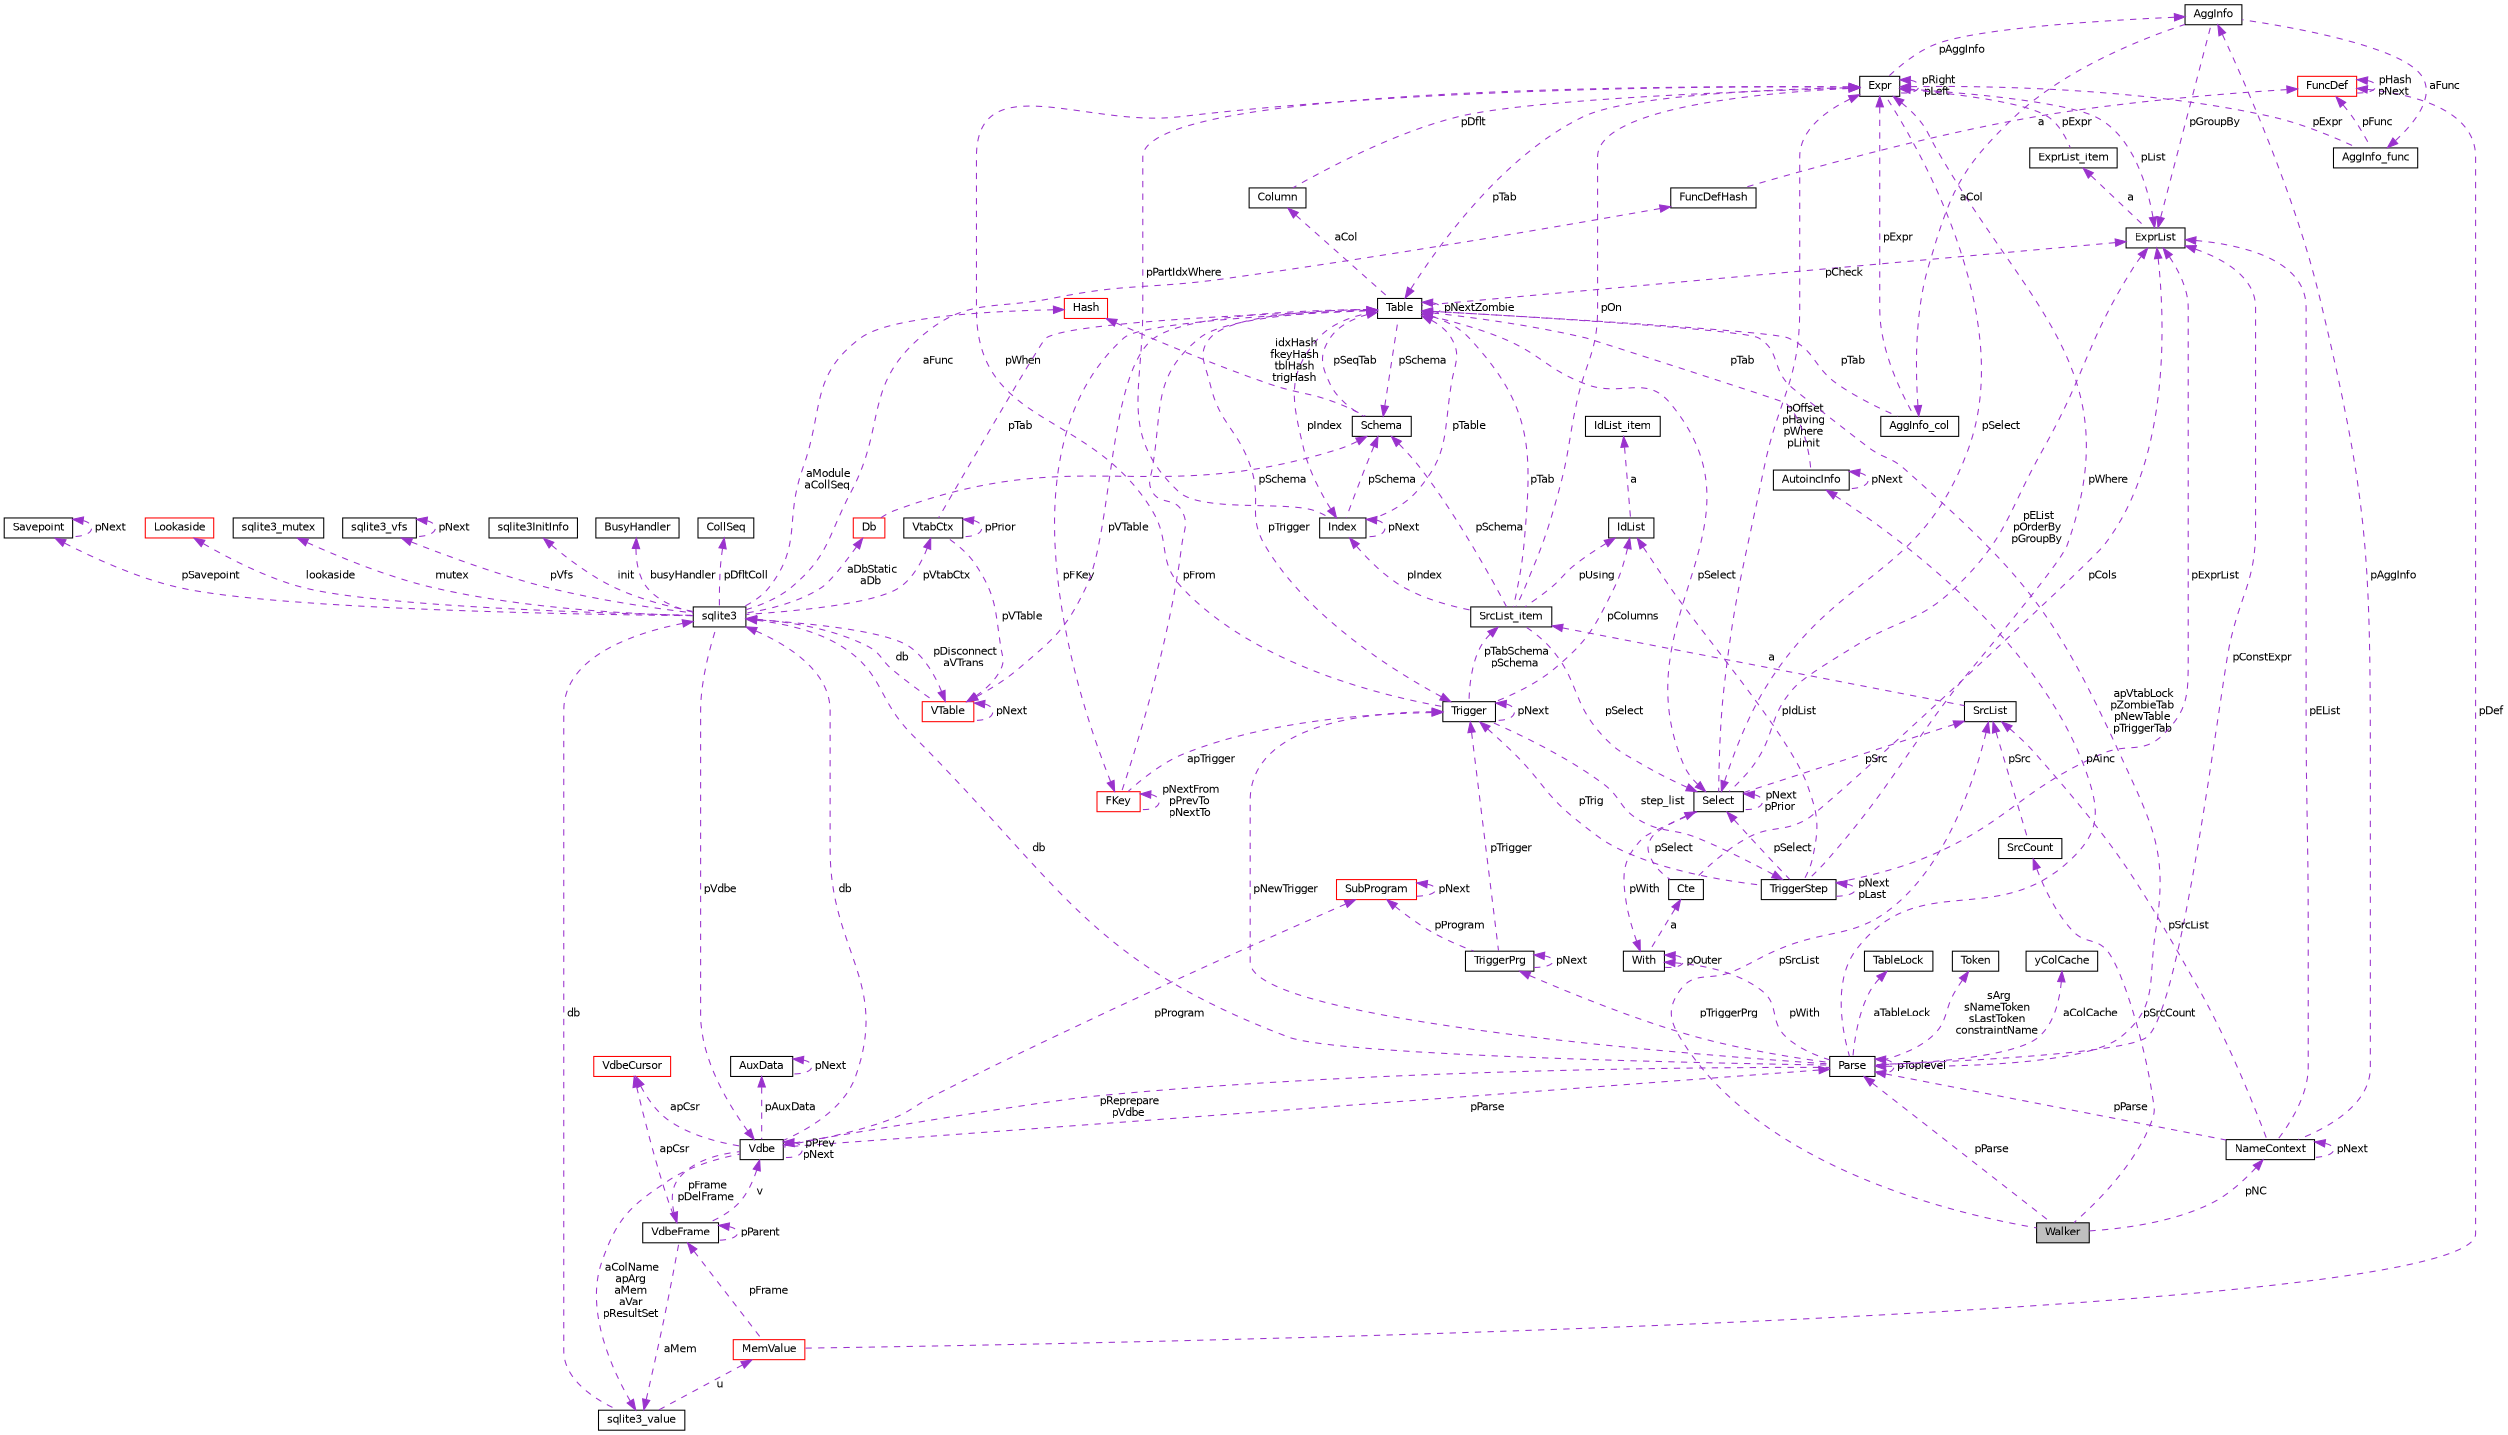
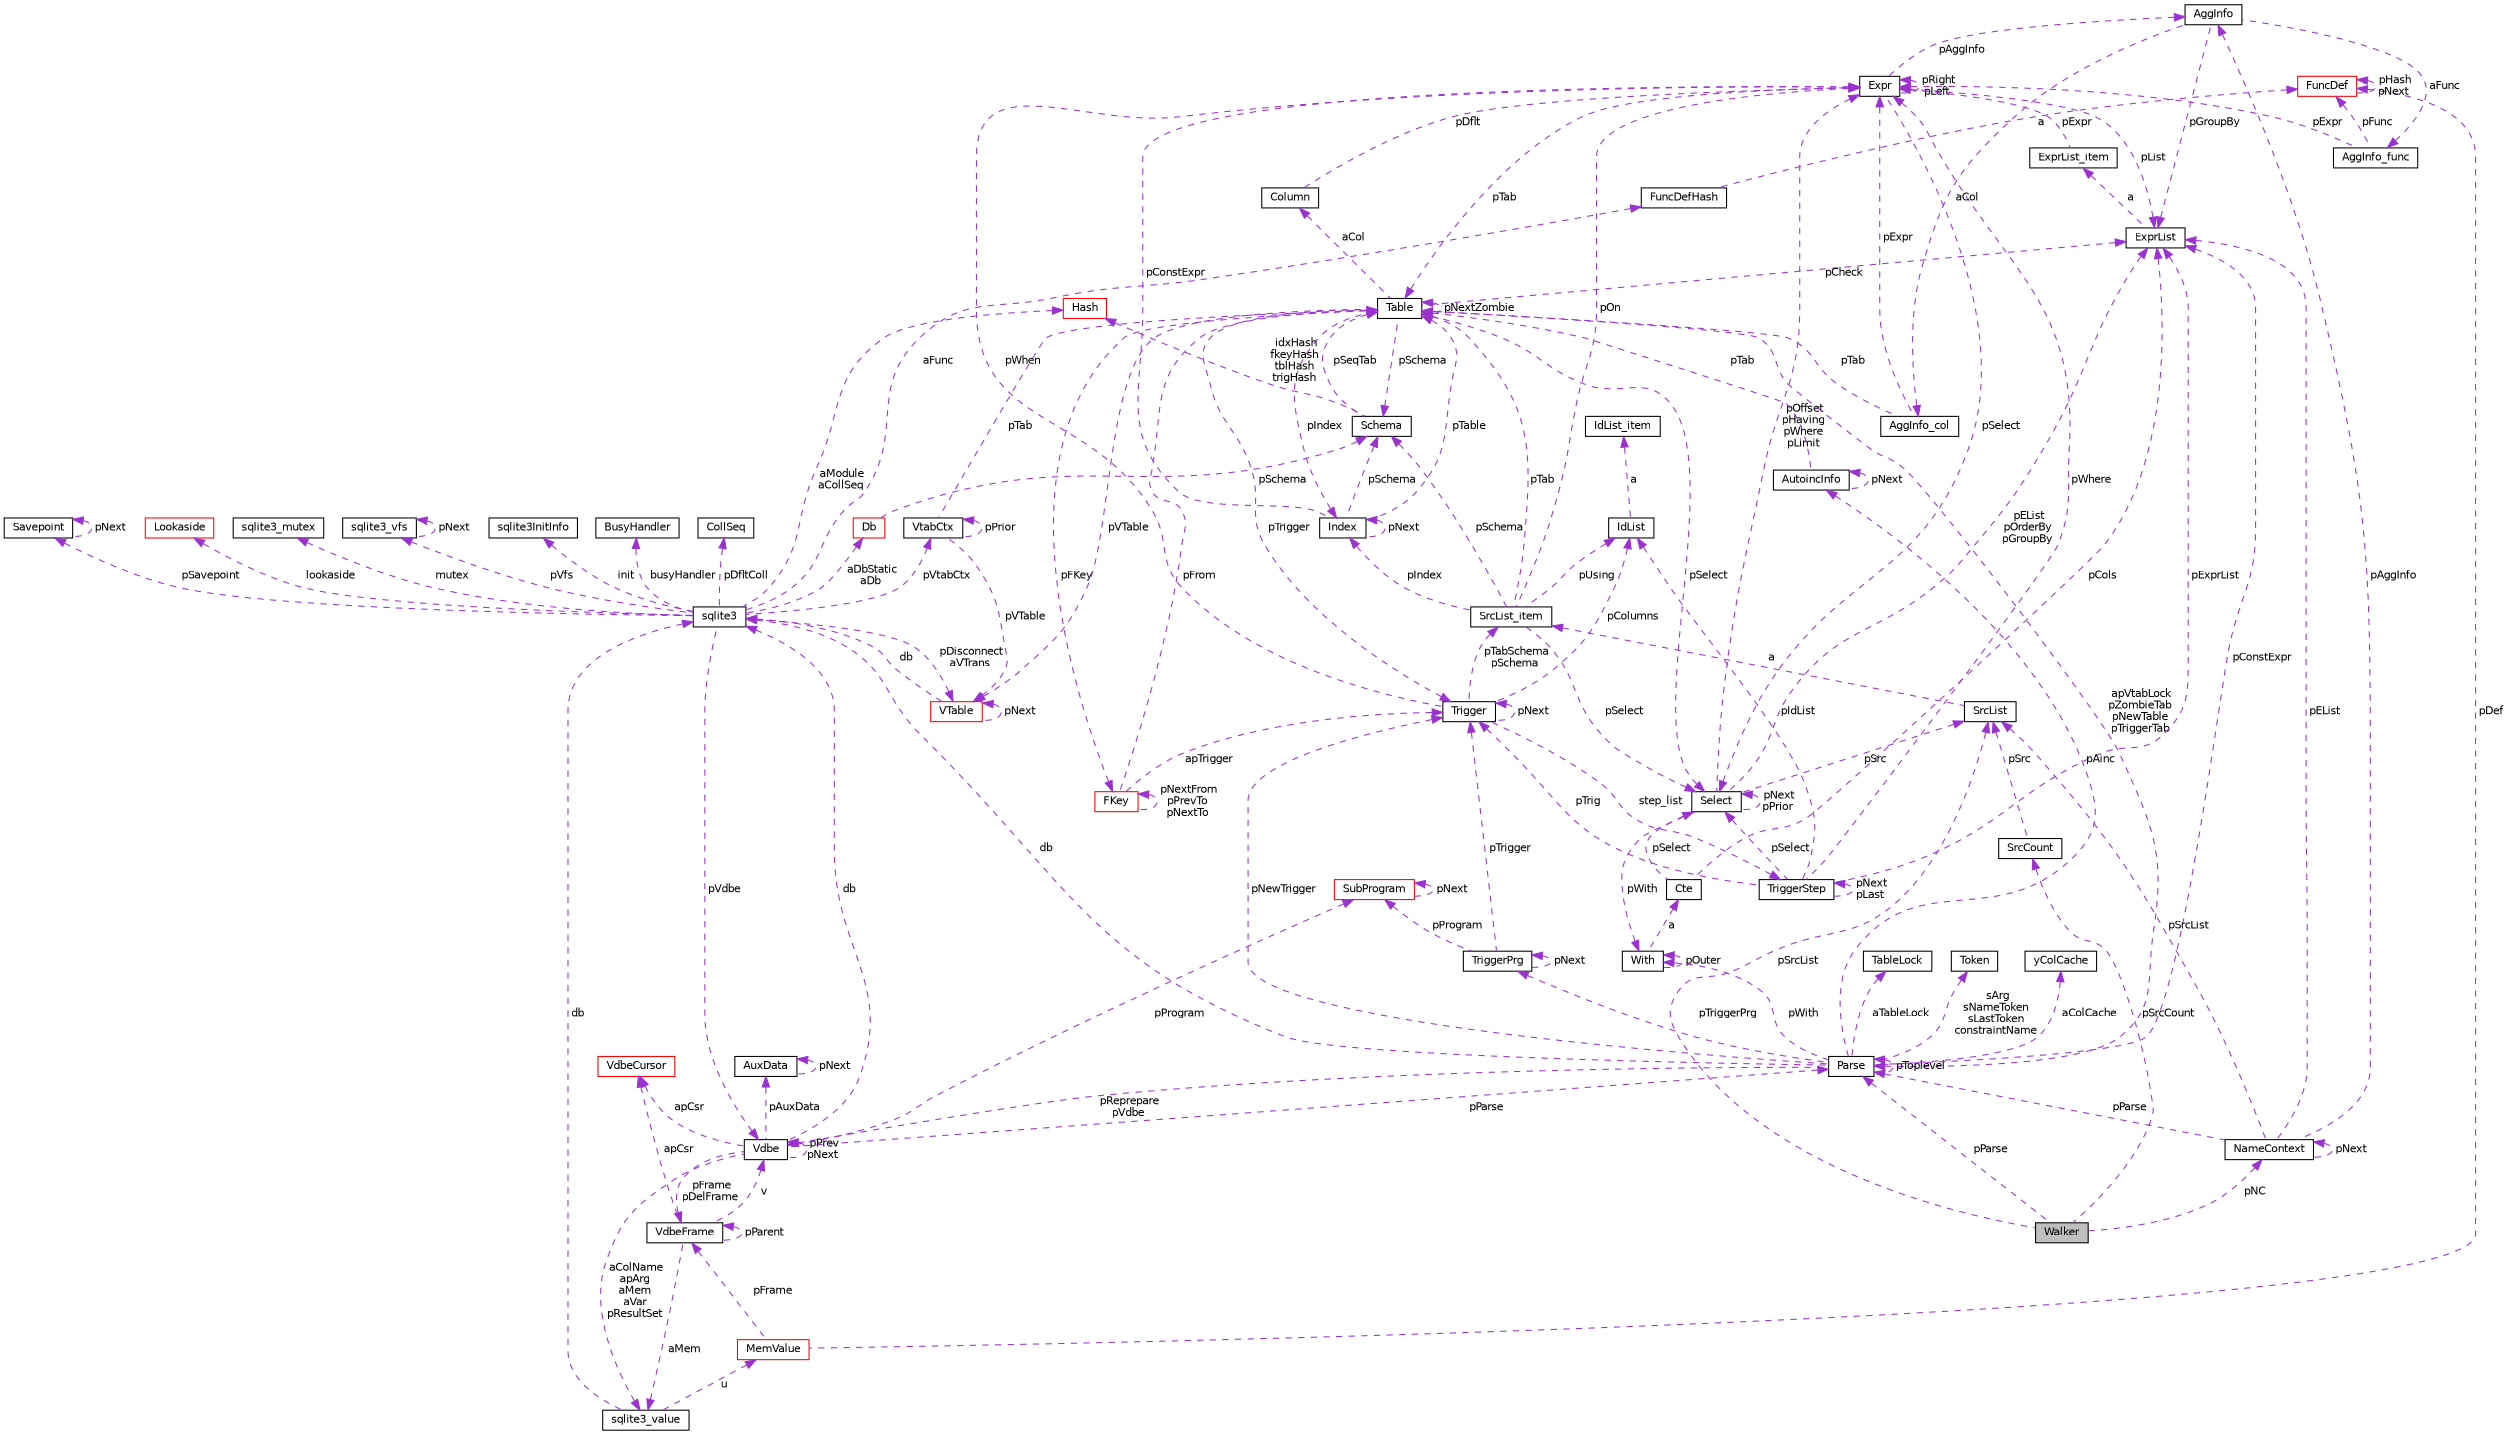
(1182, 273) -> (1174, 273)
